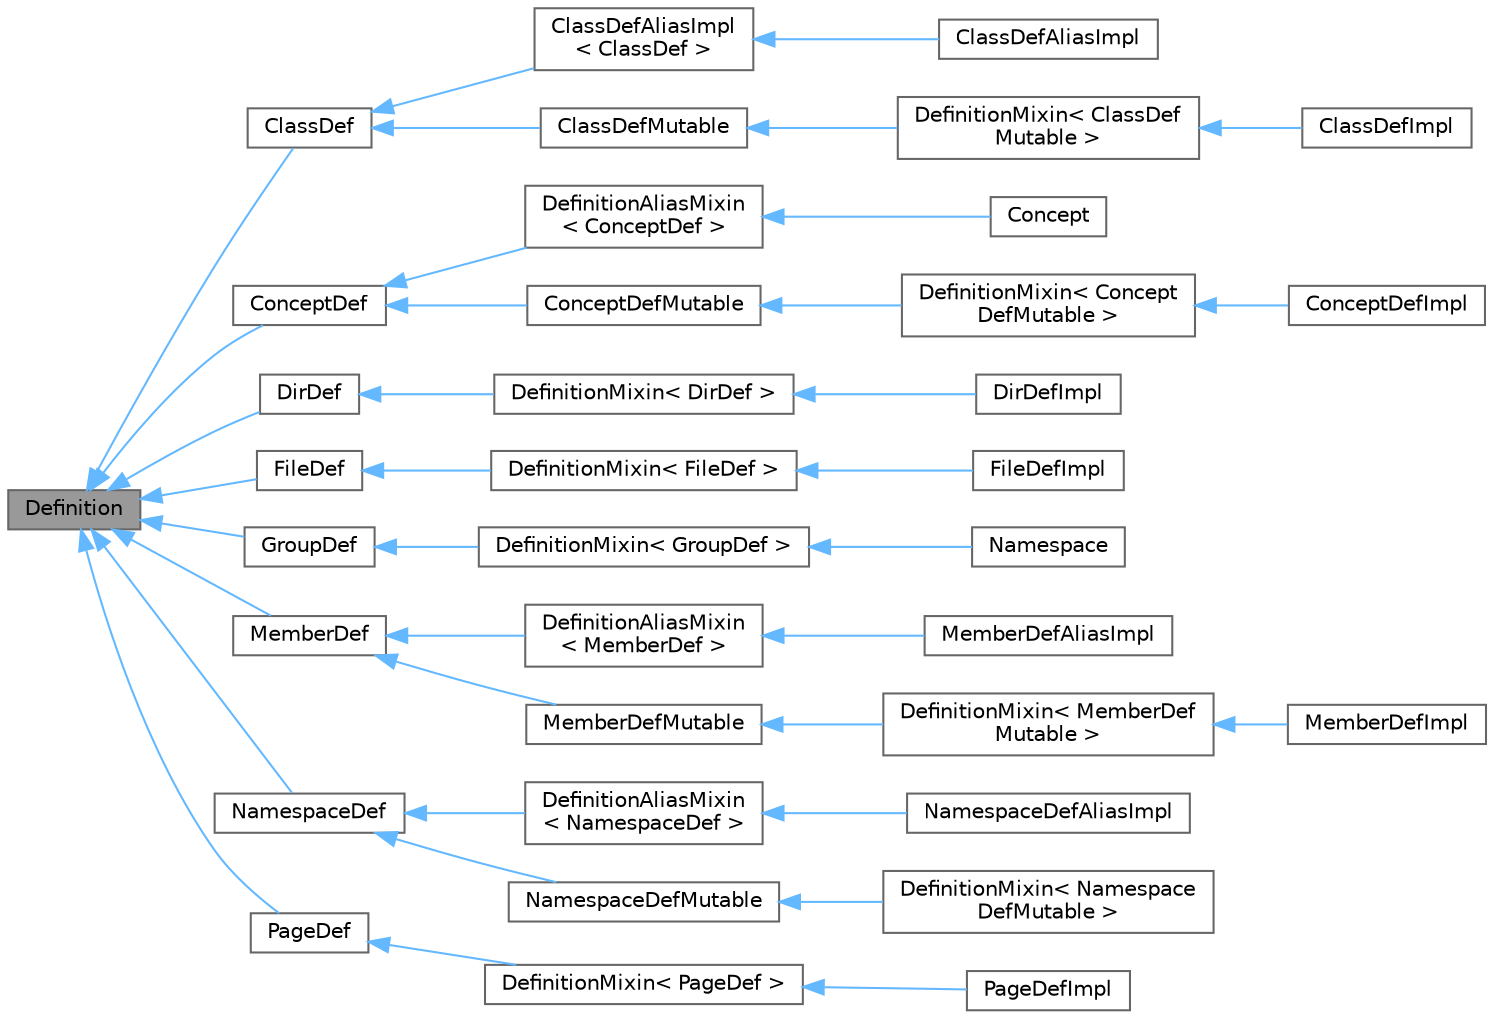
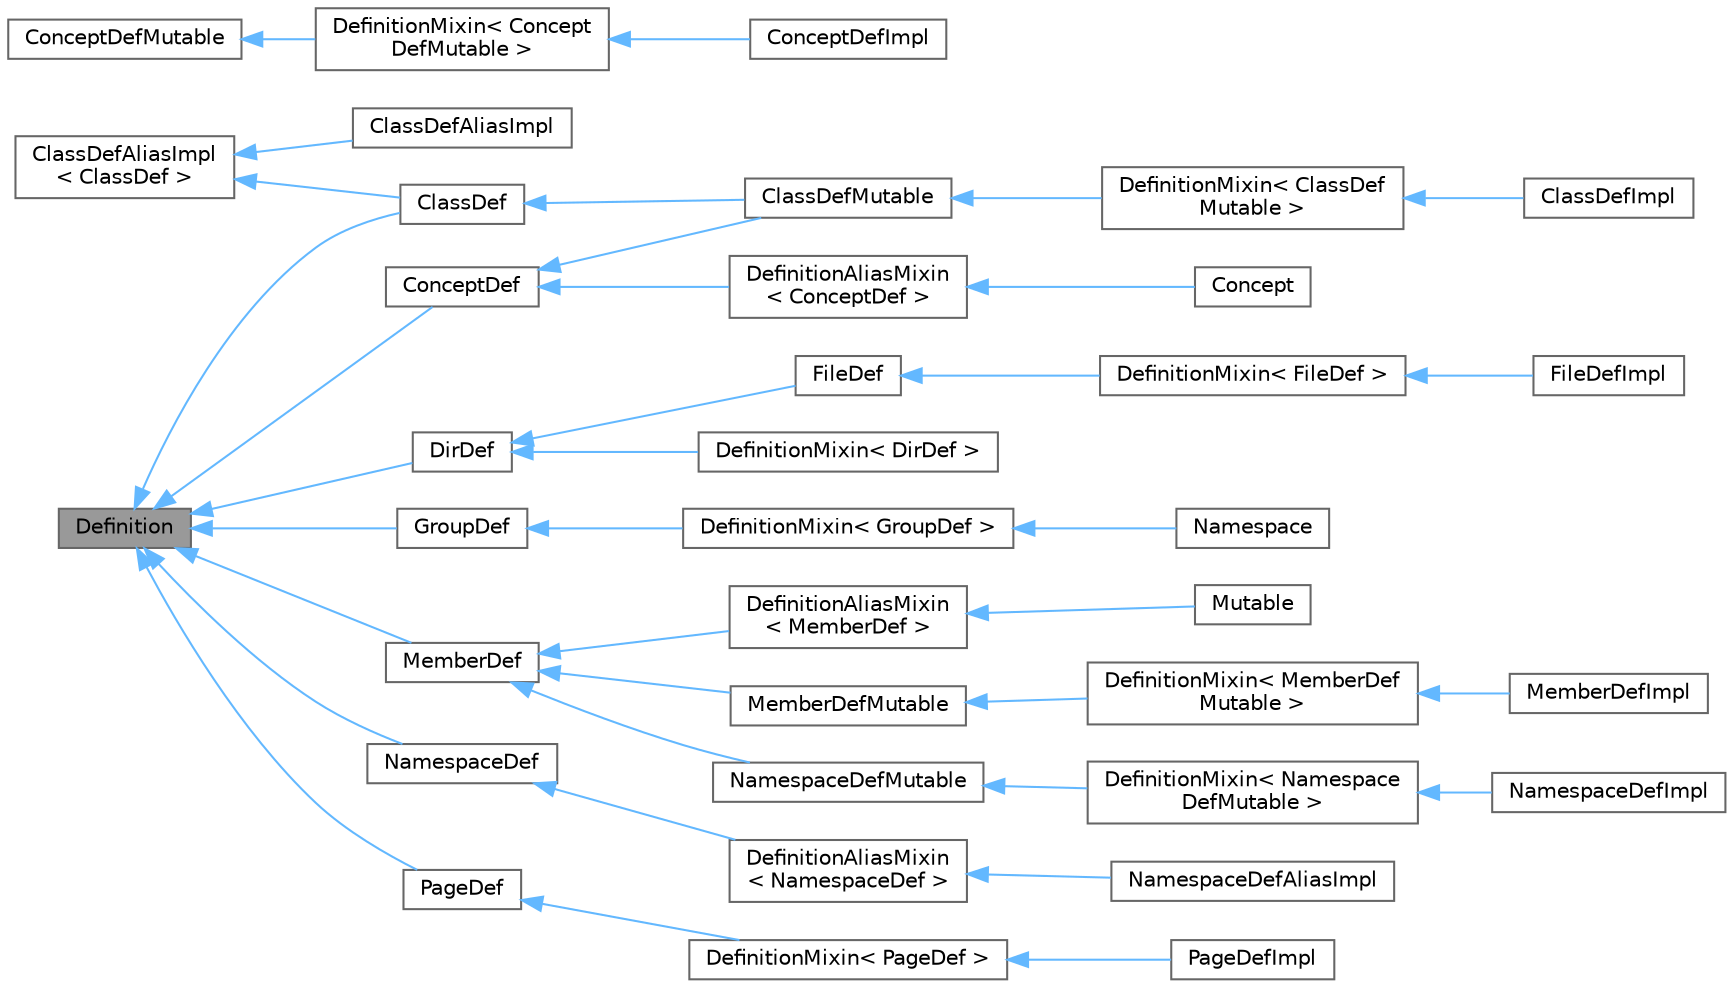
(463, 87) -> (328, 190)
(467, 305) -> (660, 241)
(1048, 394) -> none
(209, 487) -> (664, 412)
(1048, 636) -> (1253, 605)
none -> (1609, 793)
(476, 862) -> (639, 731)
